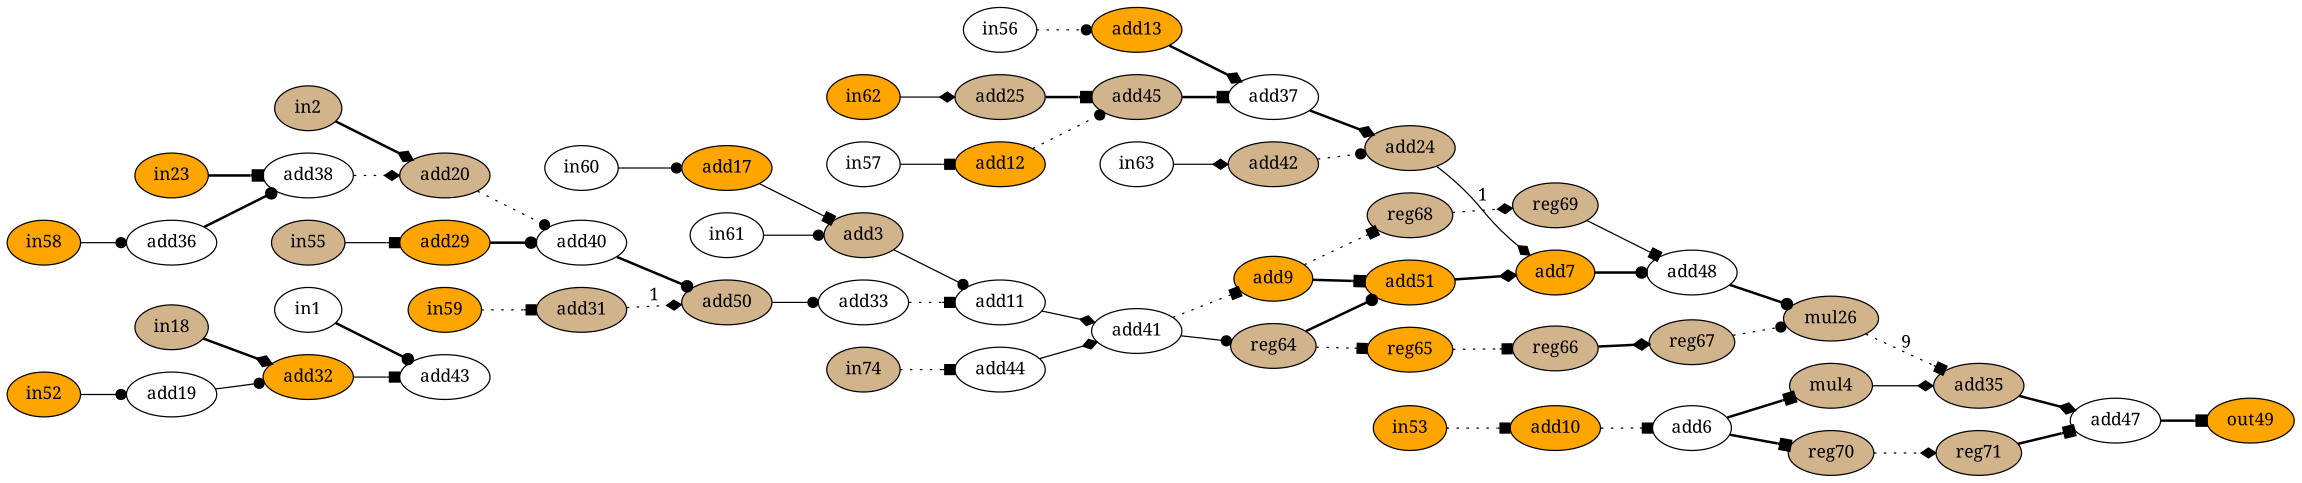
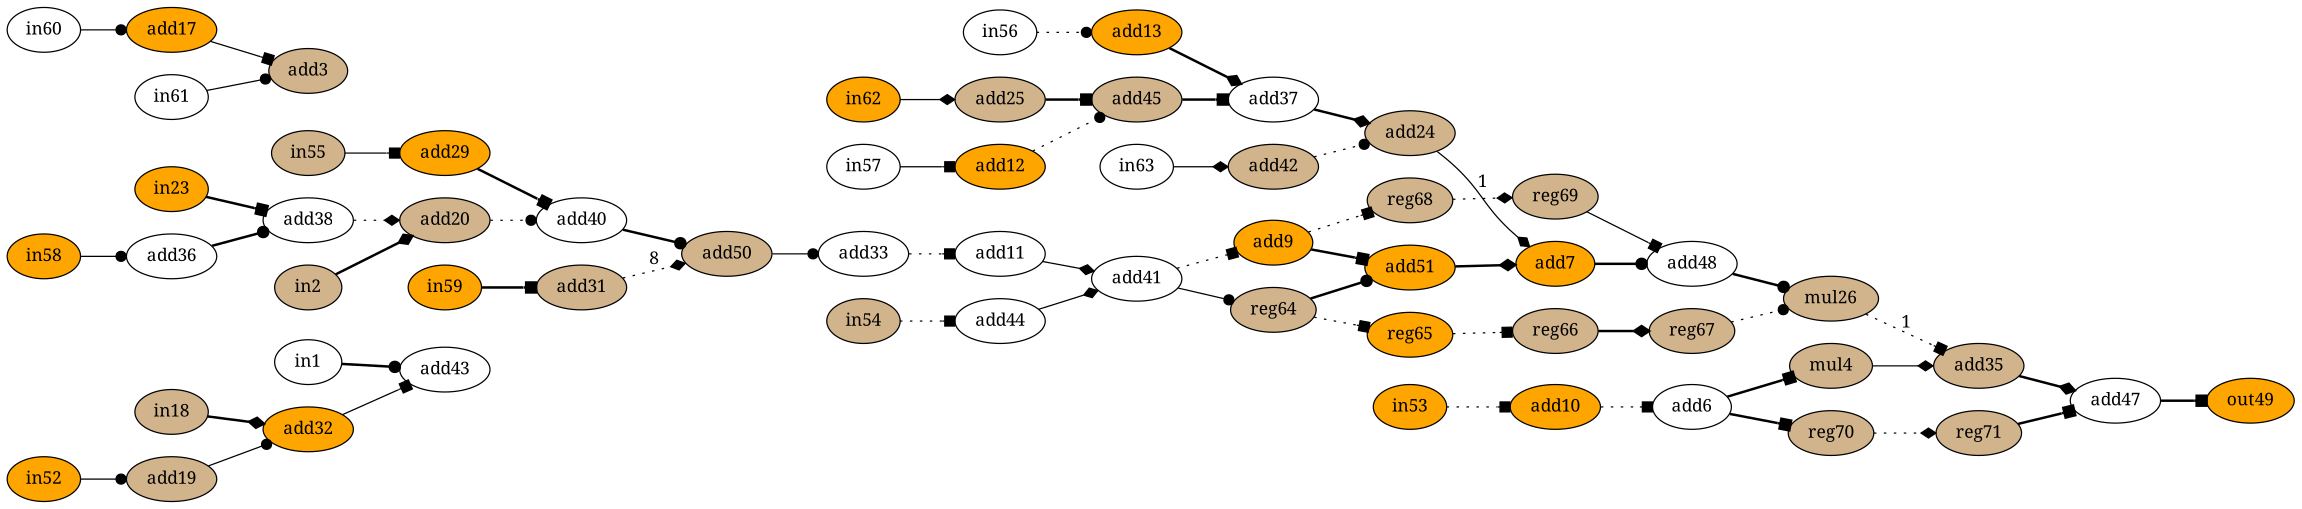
(508, 243) -> (507, 184)
(926, 266) -> none
(654, 296) -> (654, 259)
(502, 310) -> (502, 287)
(1906, 343) -> (1906, 323)
(863, 370) -> (863, 321)
(172, 394) -> (172, 479)
